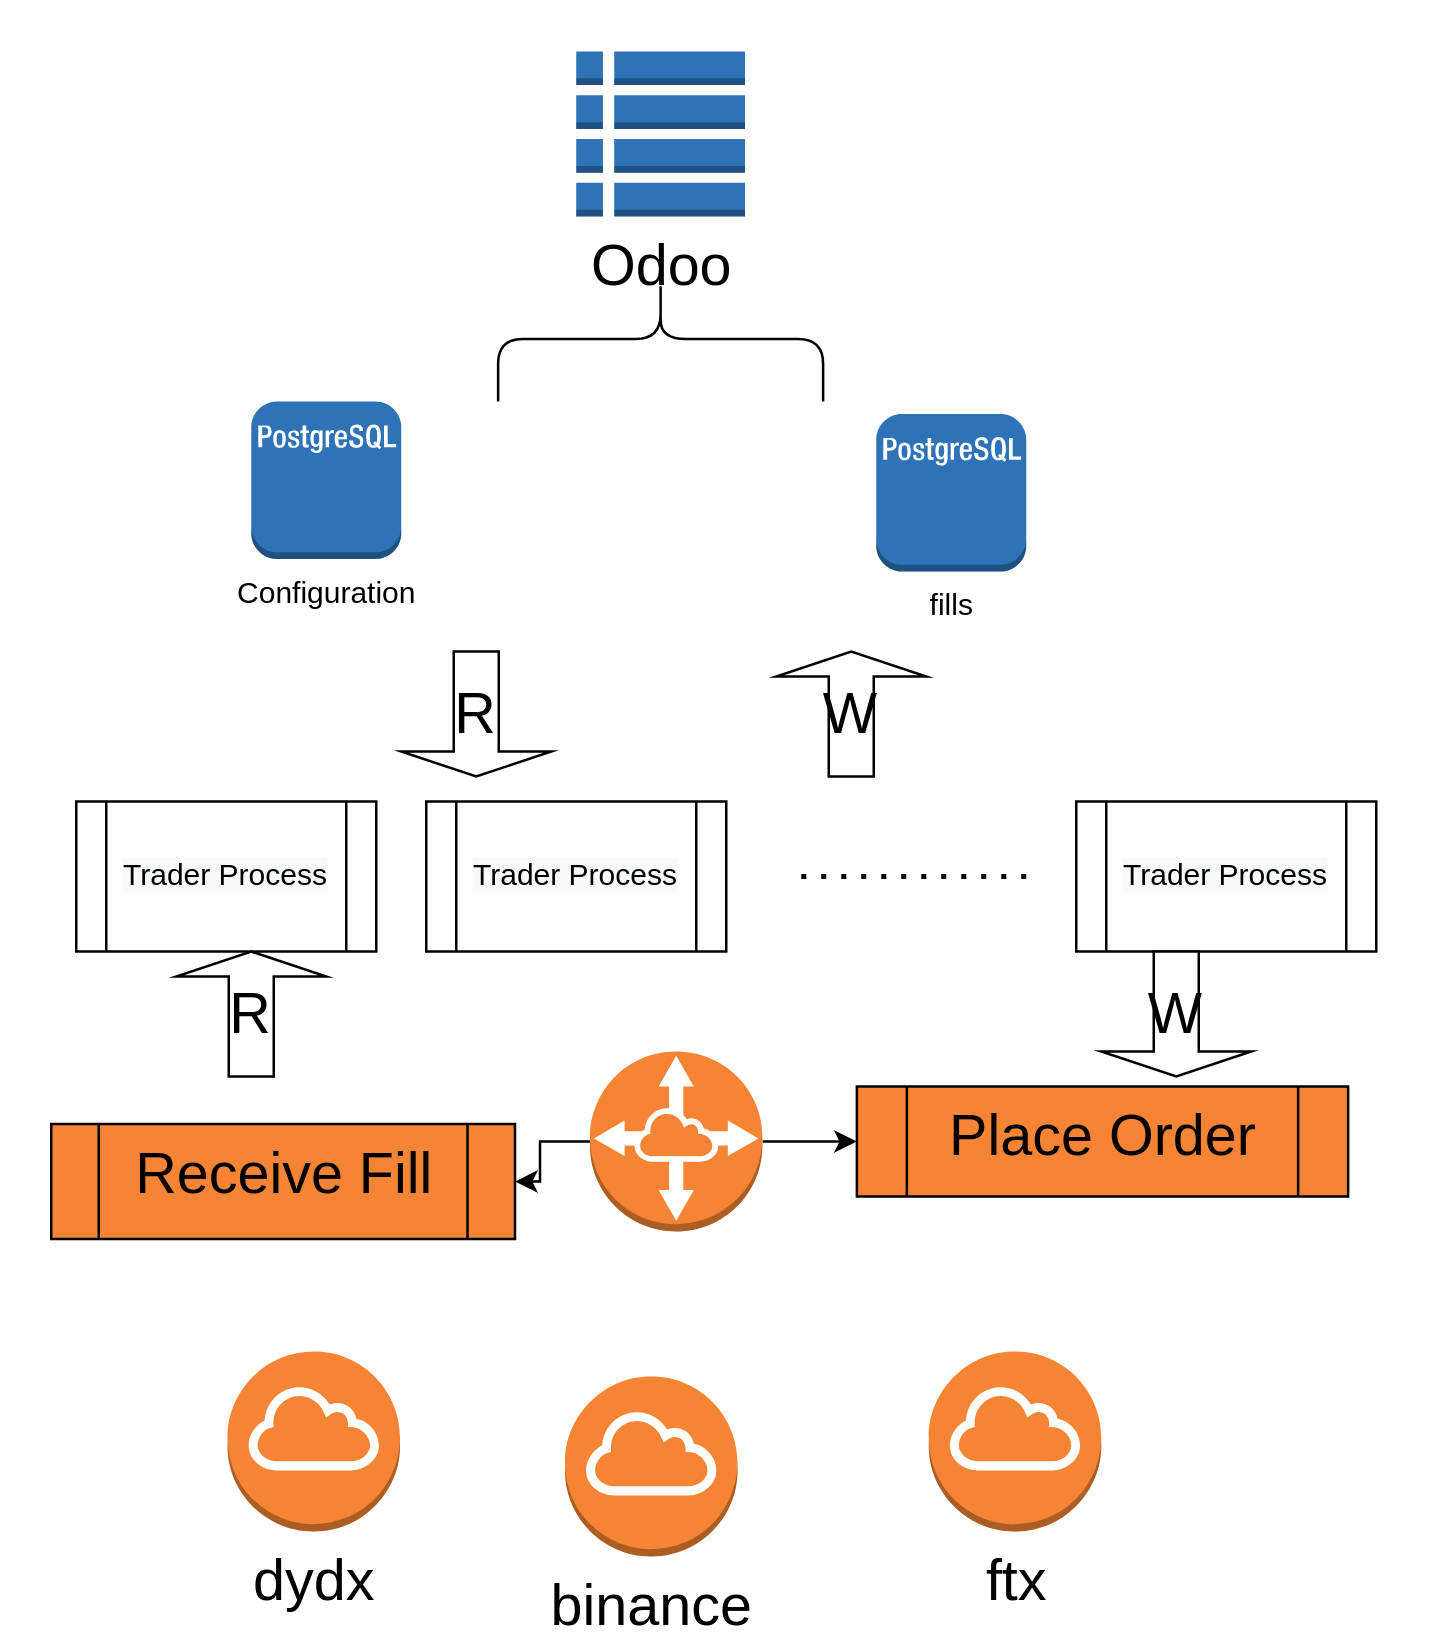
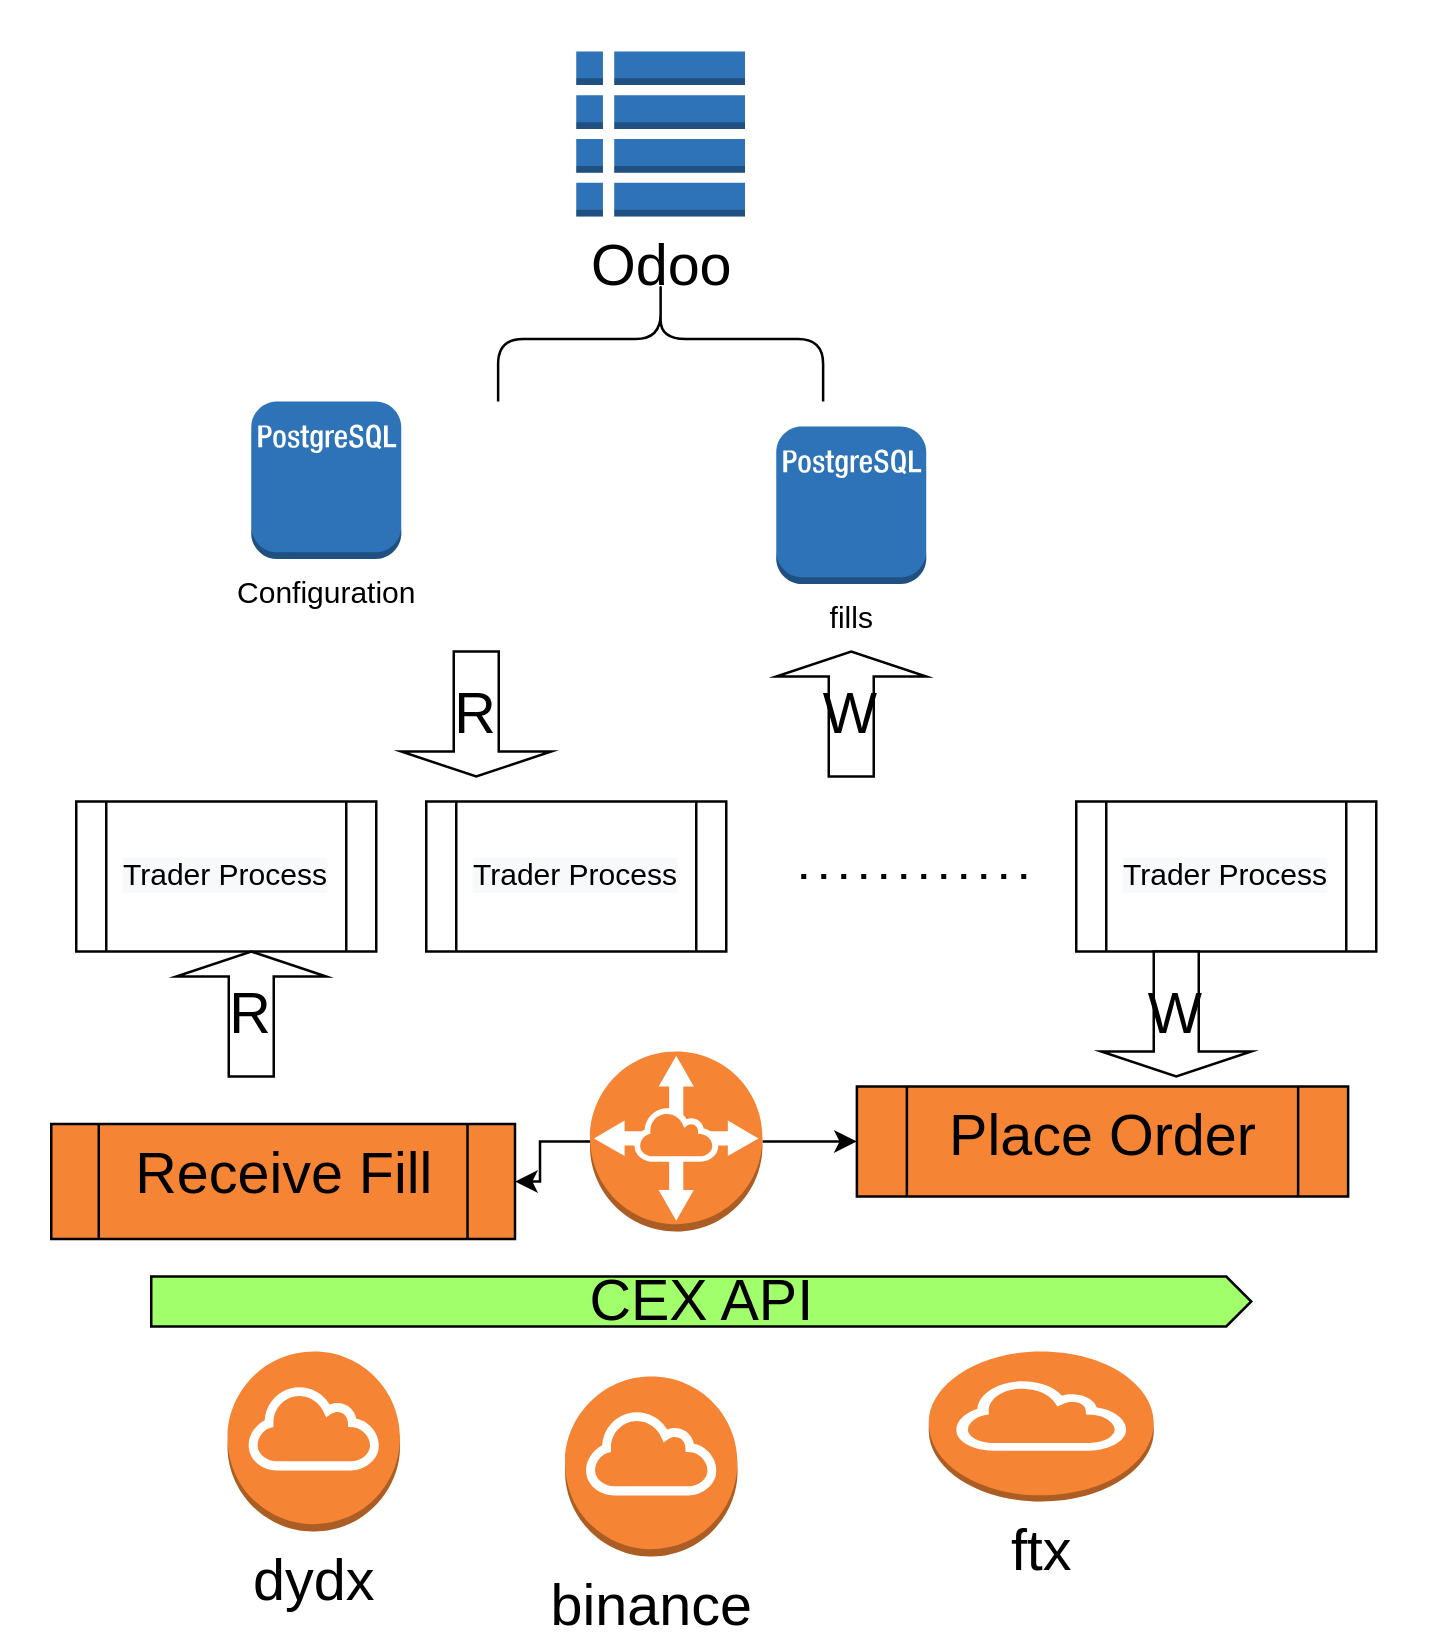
(951, 493) -> (851, 505)
none -> (701, 1301)
(1015, 1441) -> (1041, 1426)
